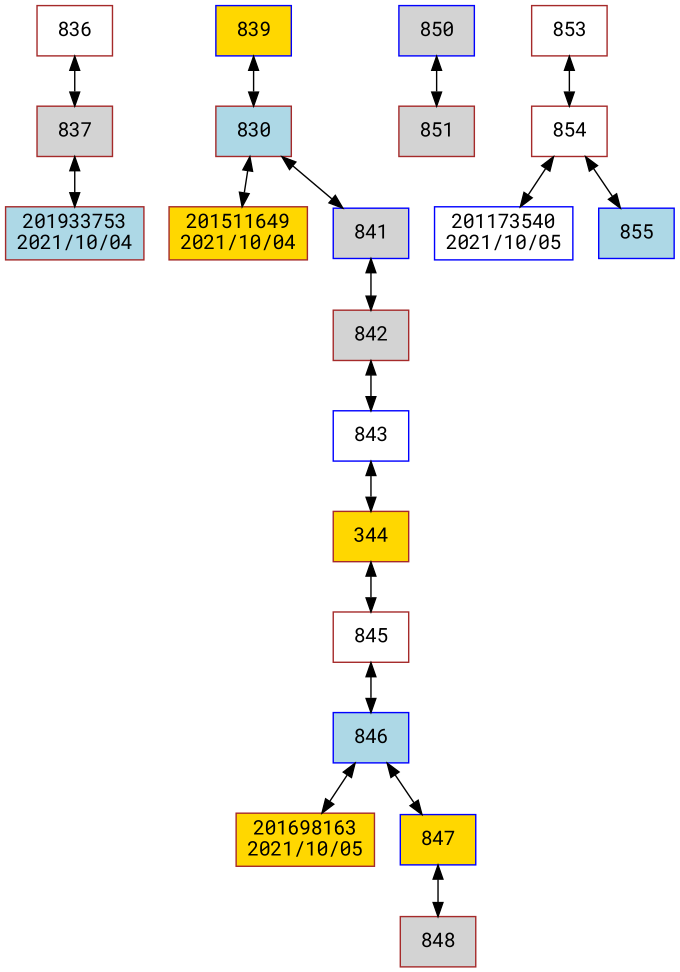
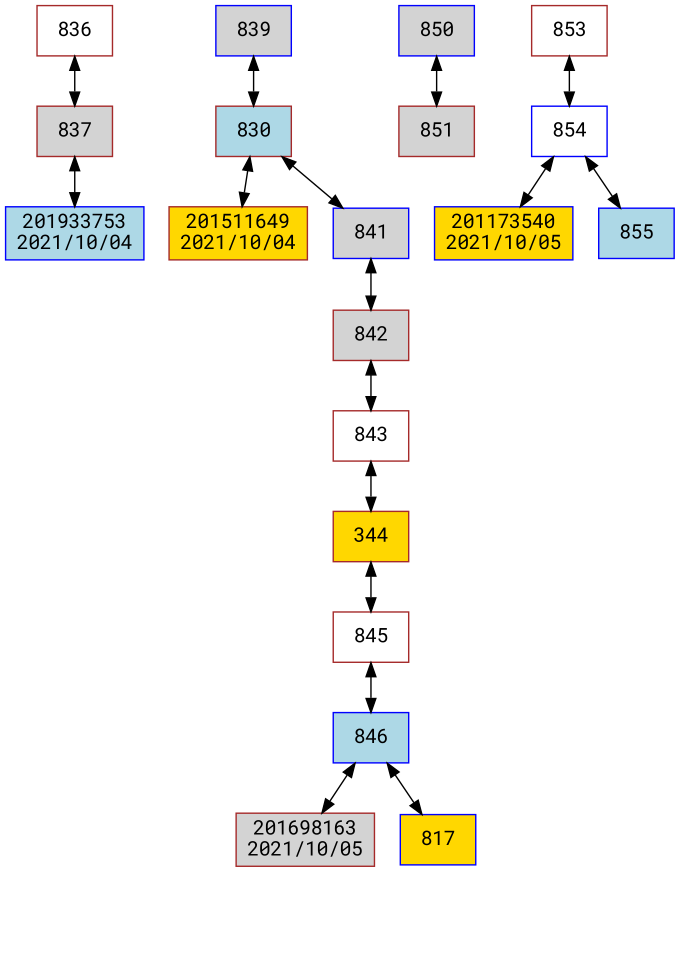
(254, 31) -> (254, 31)
(569, 131) -> (569, 131)
(75, 233) -> (75, 233)
(504, 233) -> (504, 233)
(371, 436) -> (371, 436)
(305, 840) -> (305, 840)
(438, 840) -> (438, 840)
(438, 942) -> none
